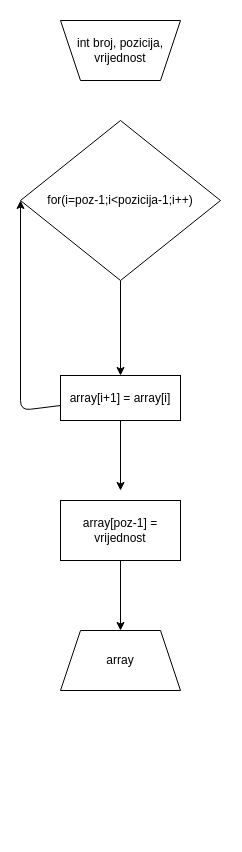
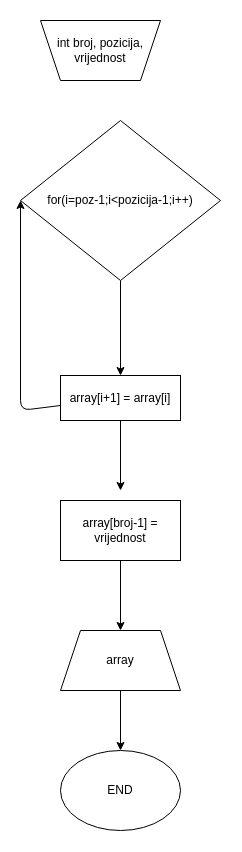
(121, 51) -> (101, 51)
(121, 531) -> (121, 531)
none -> (121, 717)
none -> (121, 791)
